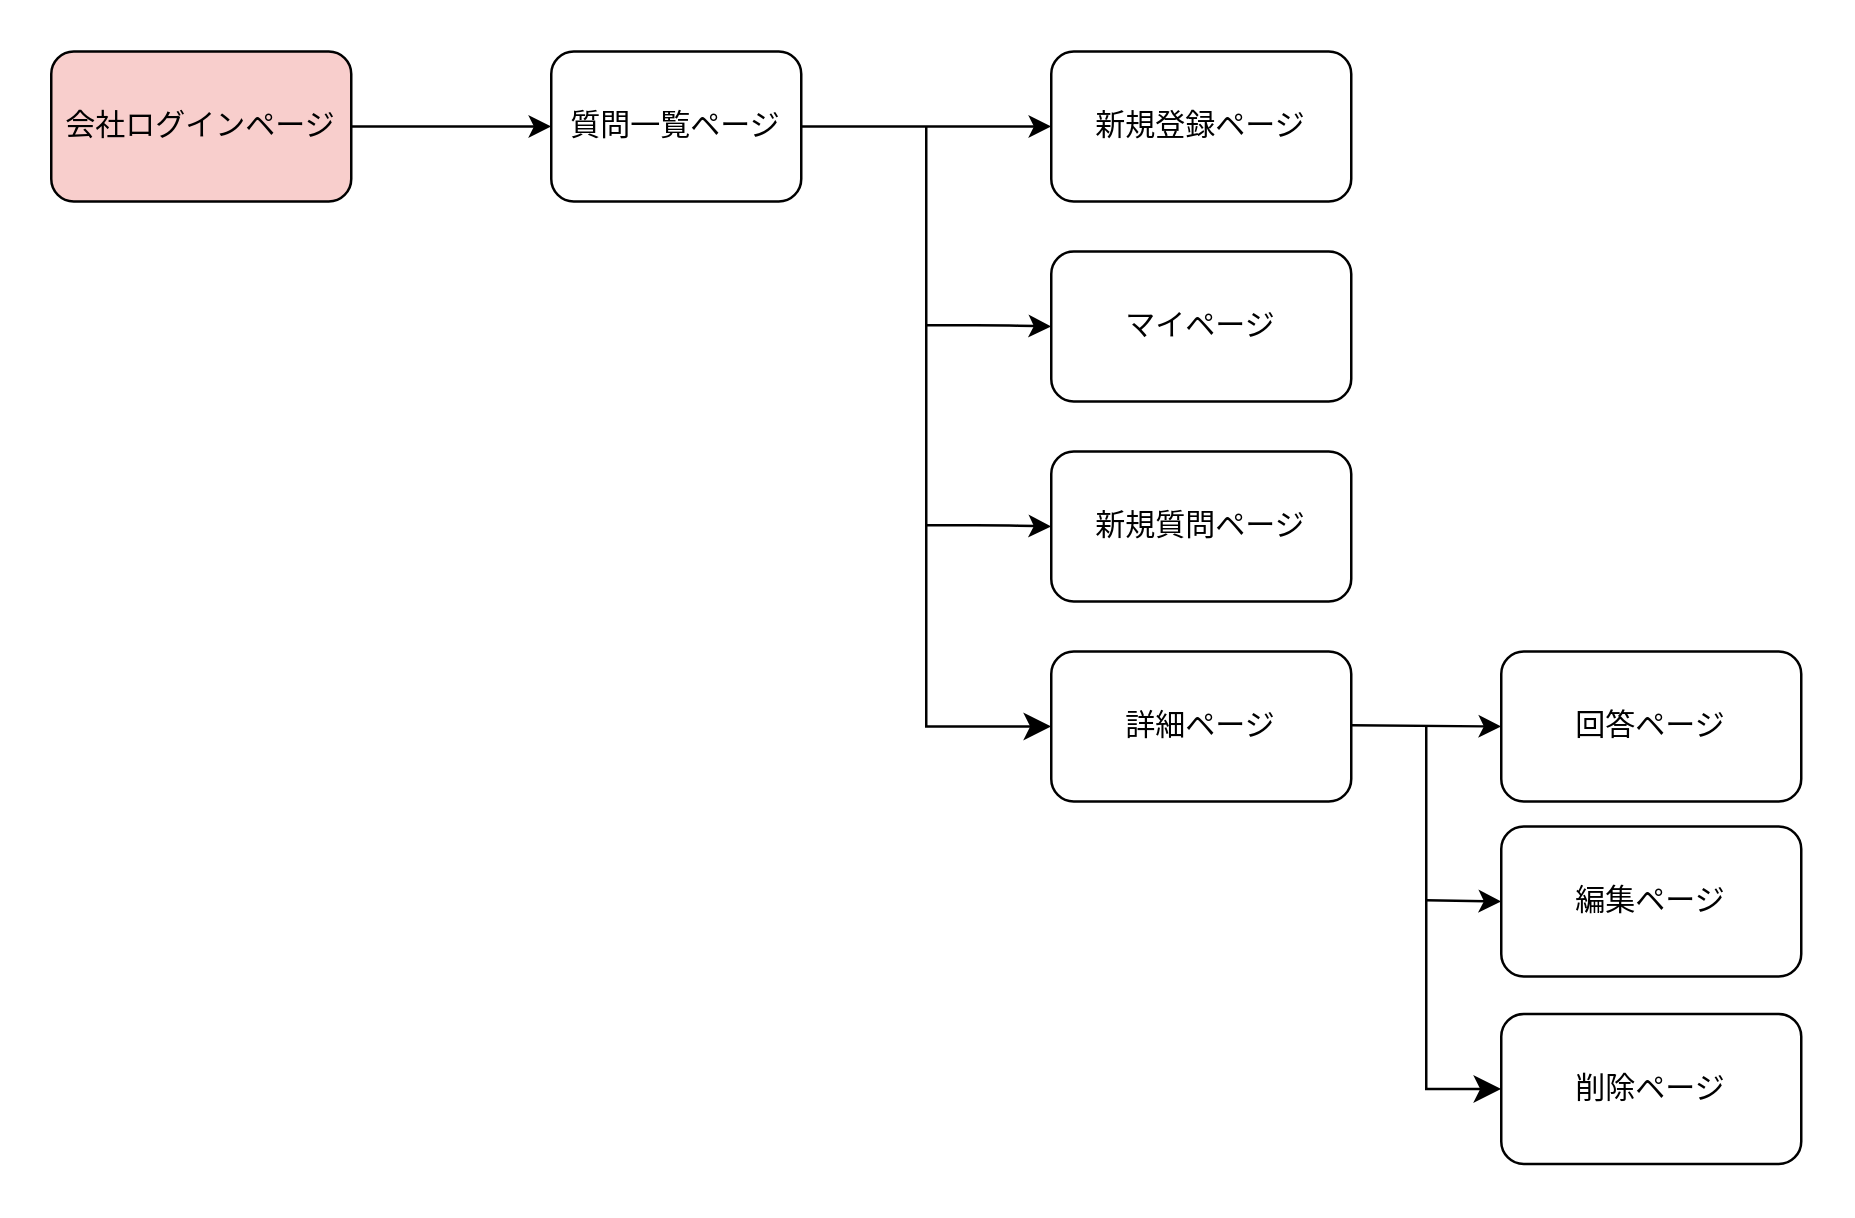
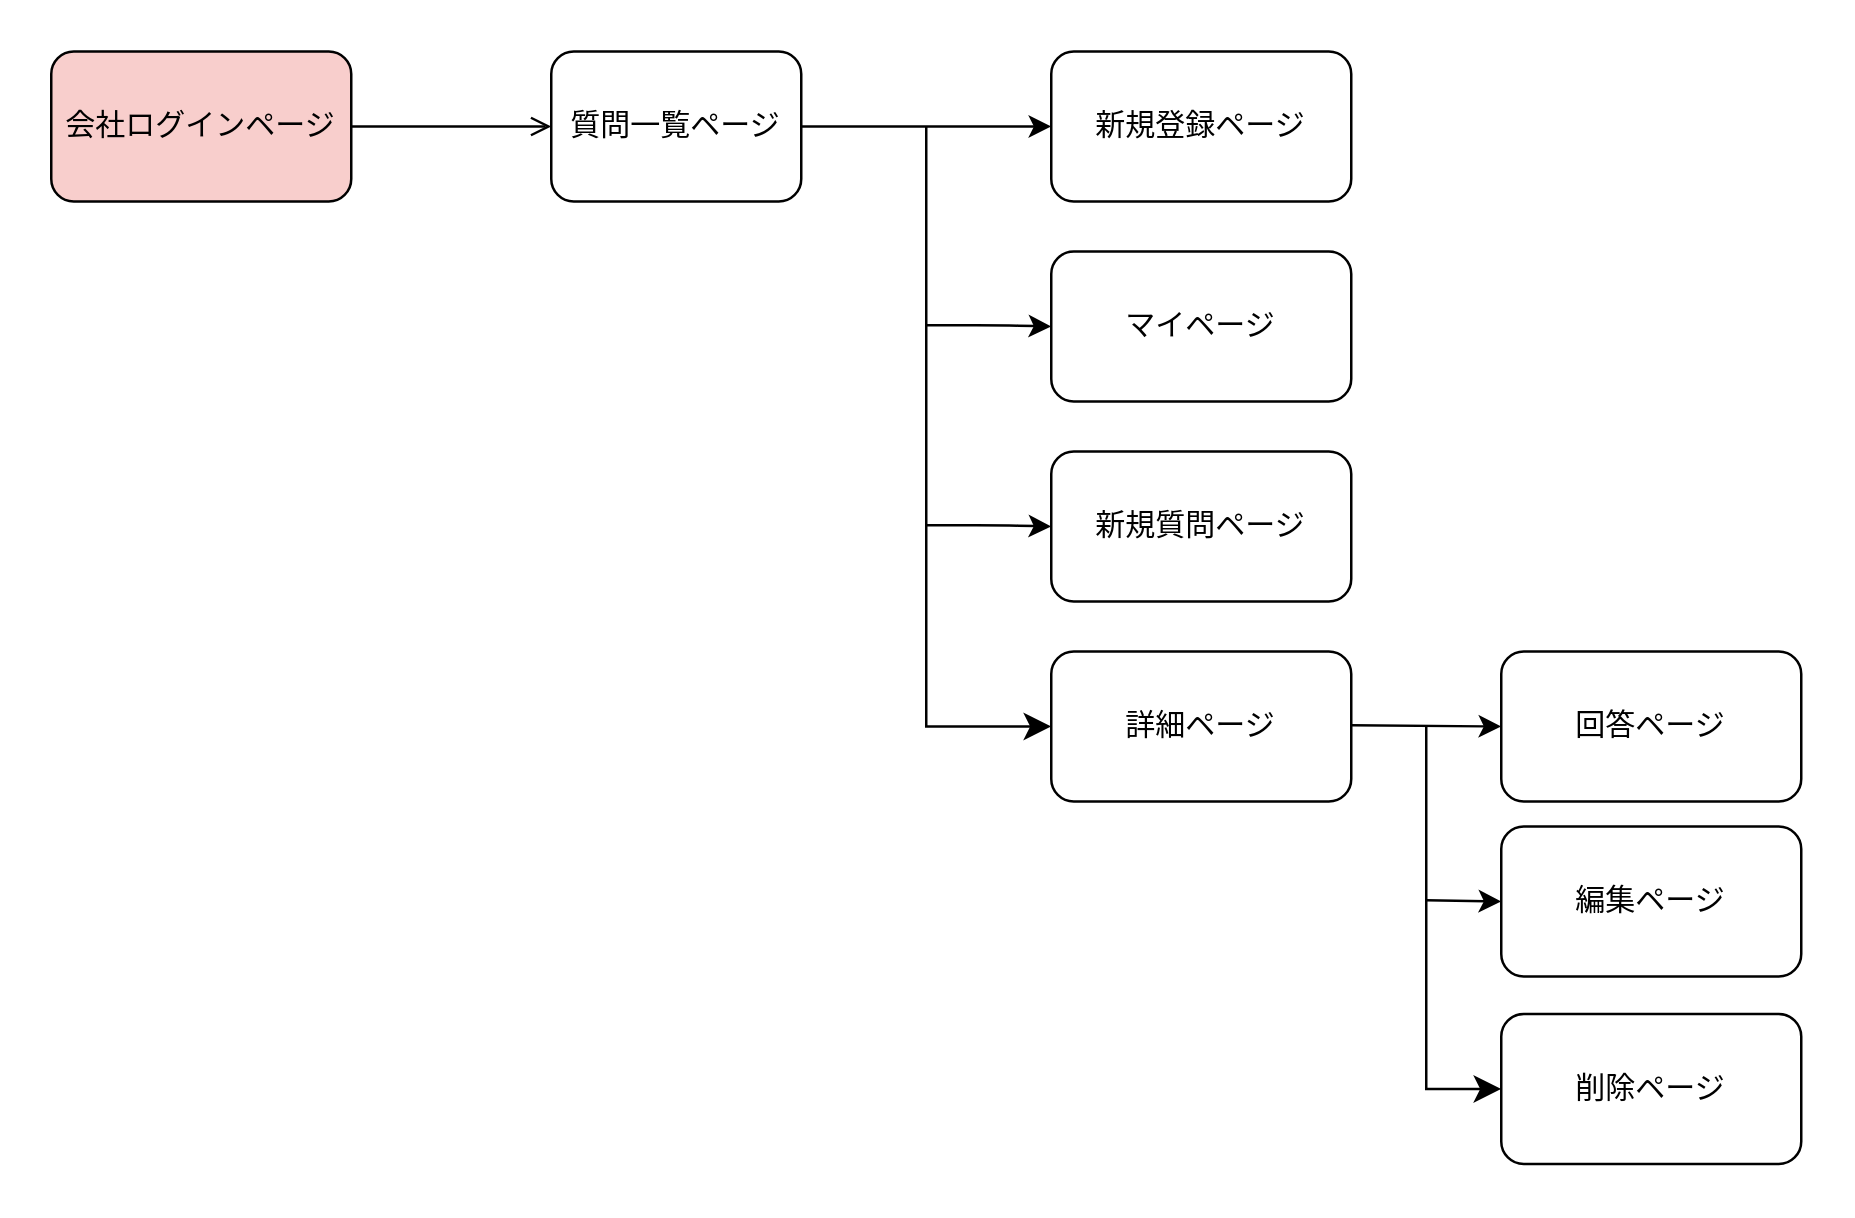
(533, 126) -> (537, 126)
